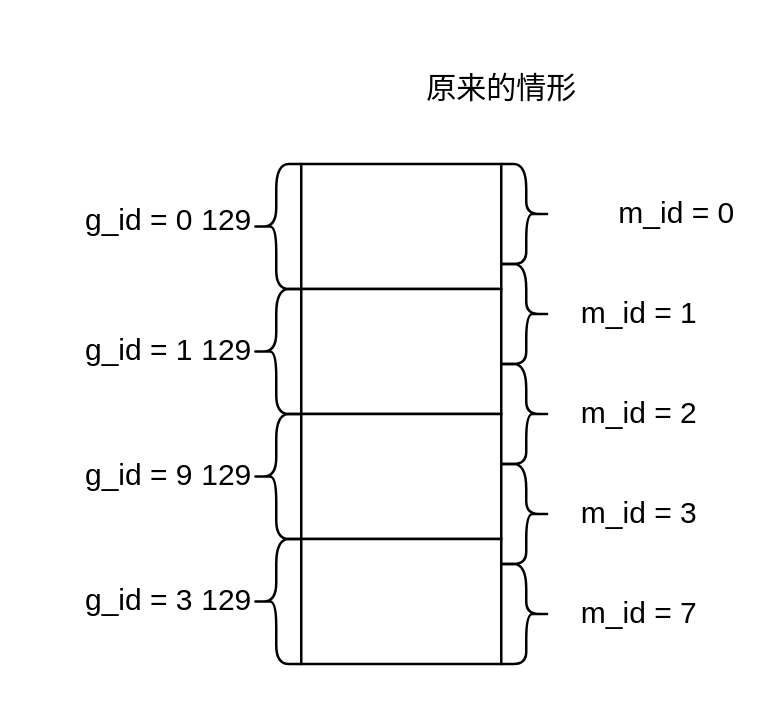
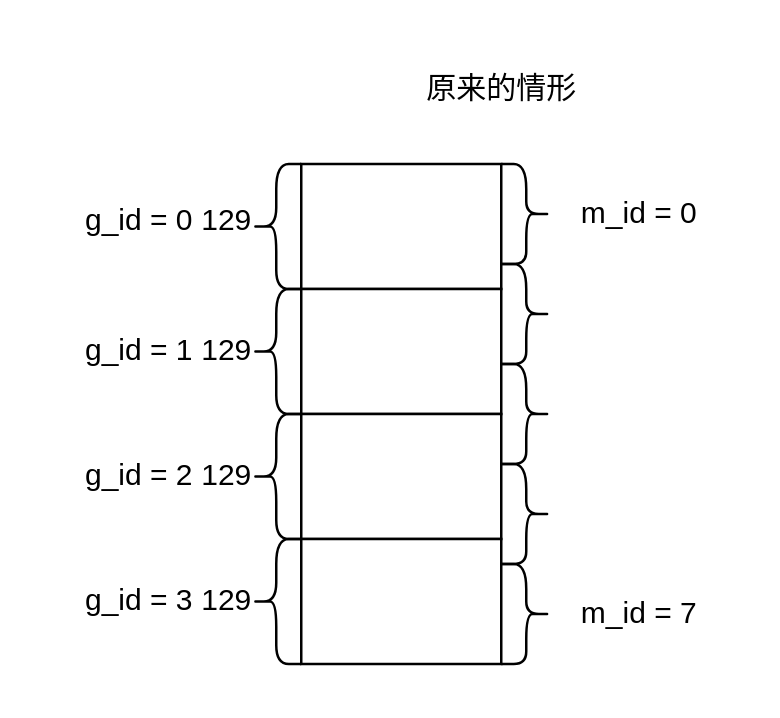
(676, 214) -> (639, 214)
(639, 314) -> none
(639, 414) -> none
(140, 476) -> (140, 476)
(639, 514) -> none
